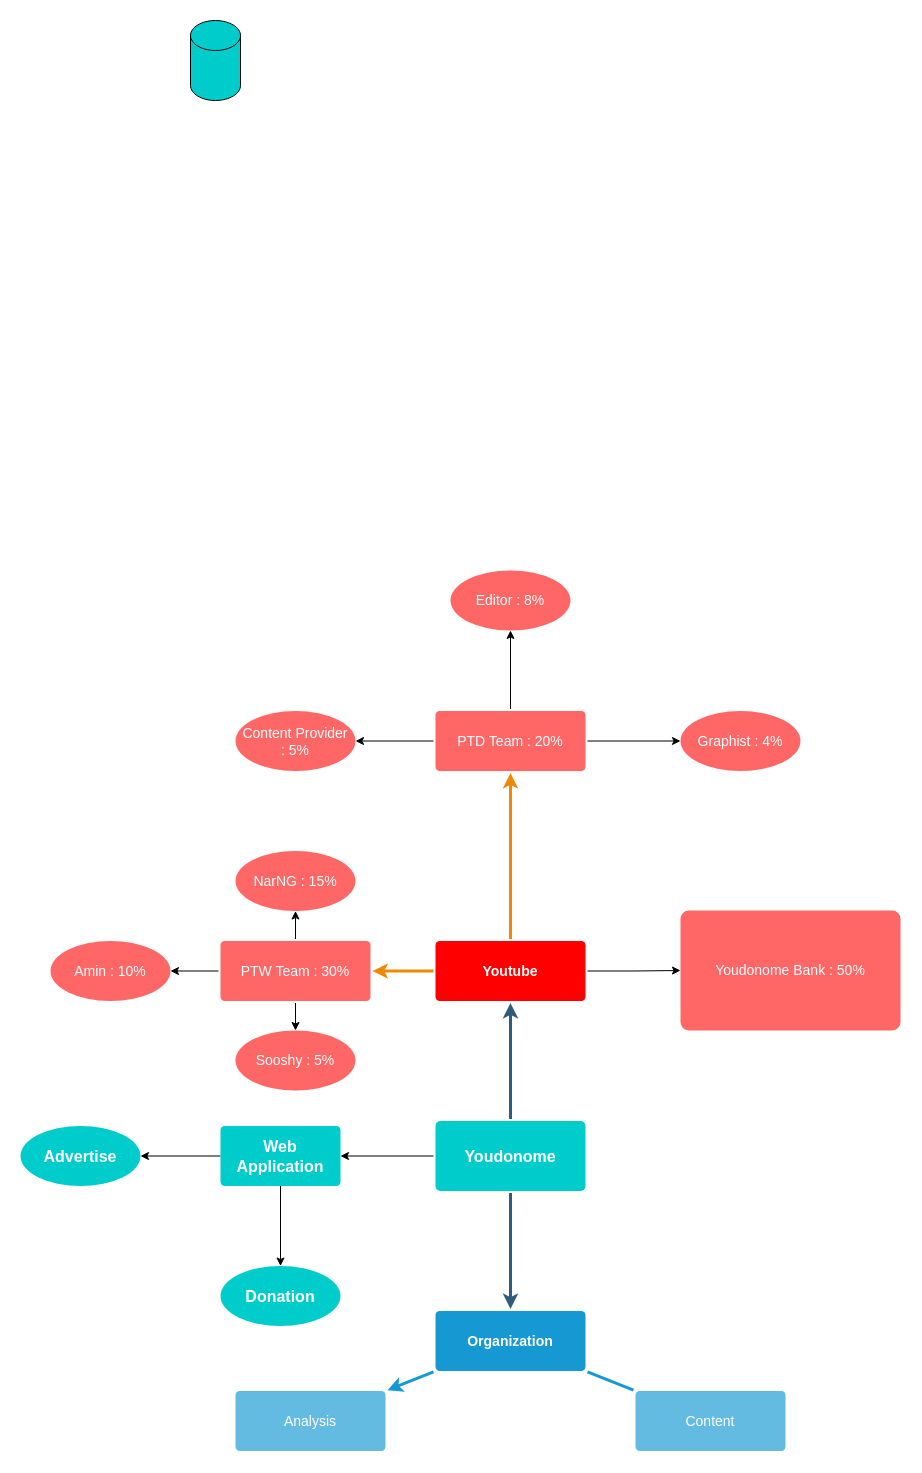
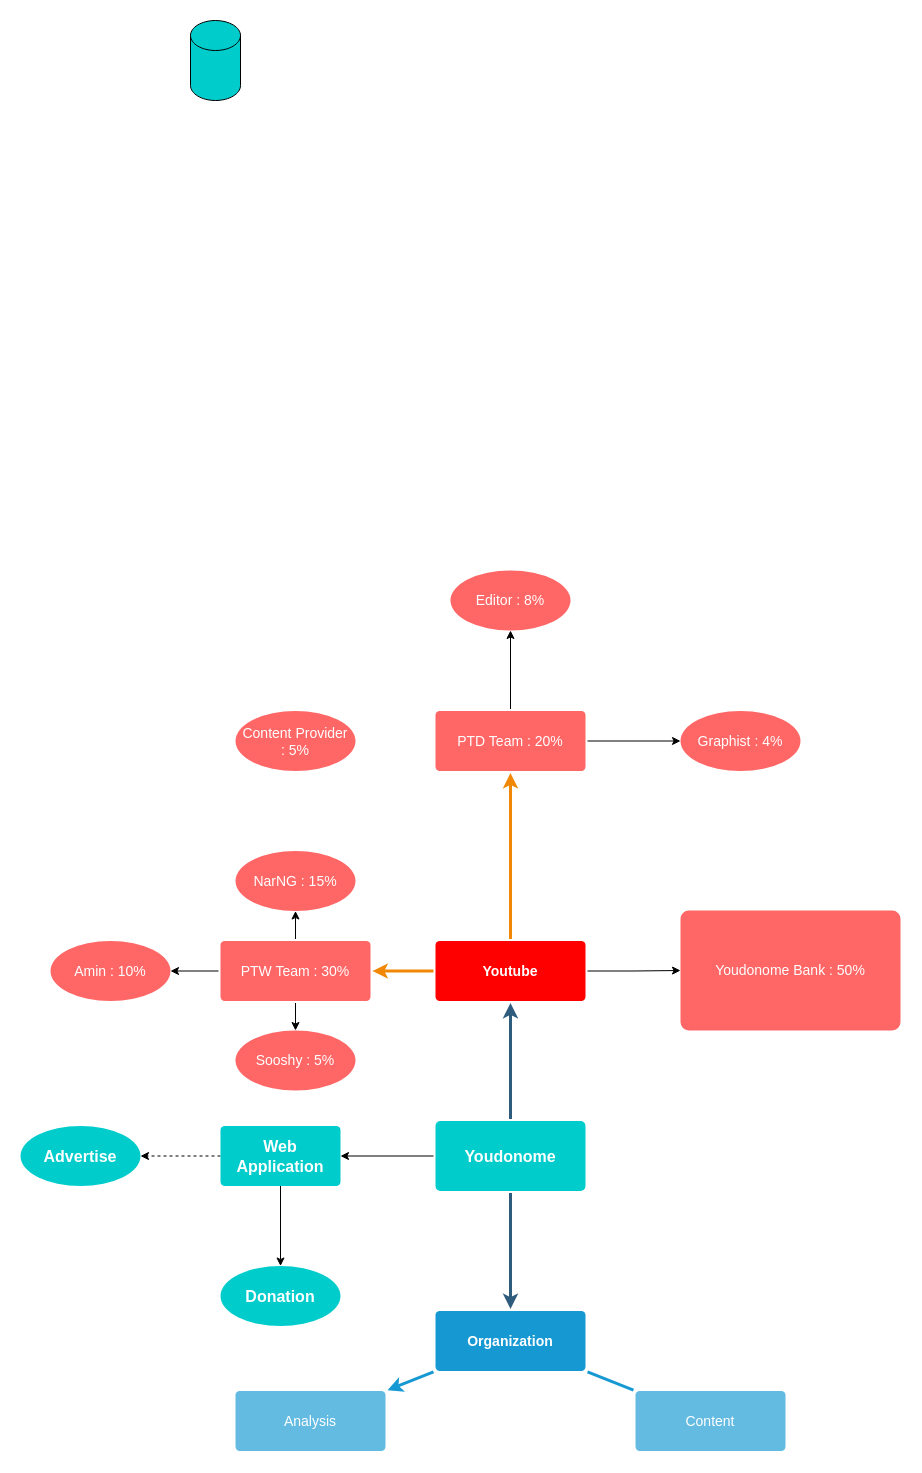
(398, 741) -> none
(183, 1156) -> (183, 1156)
